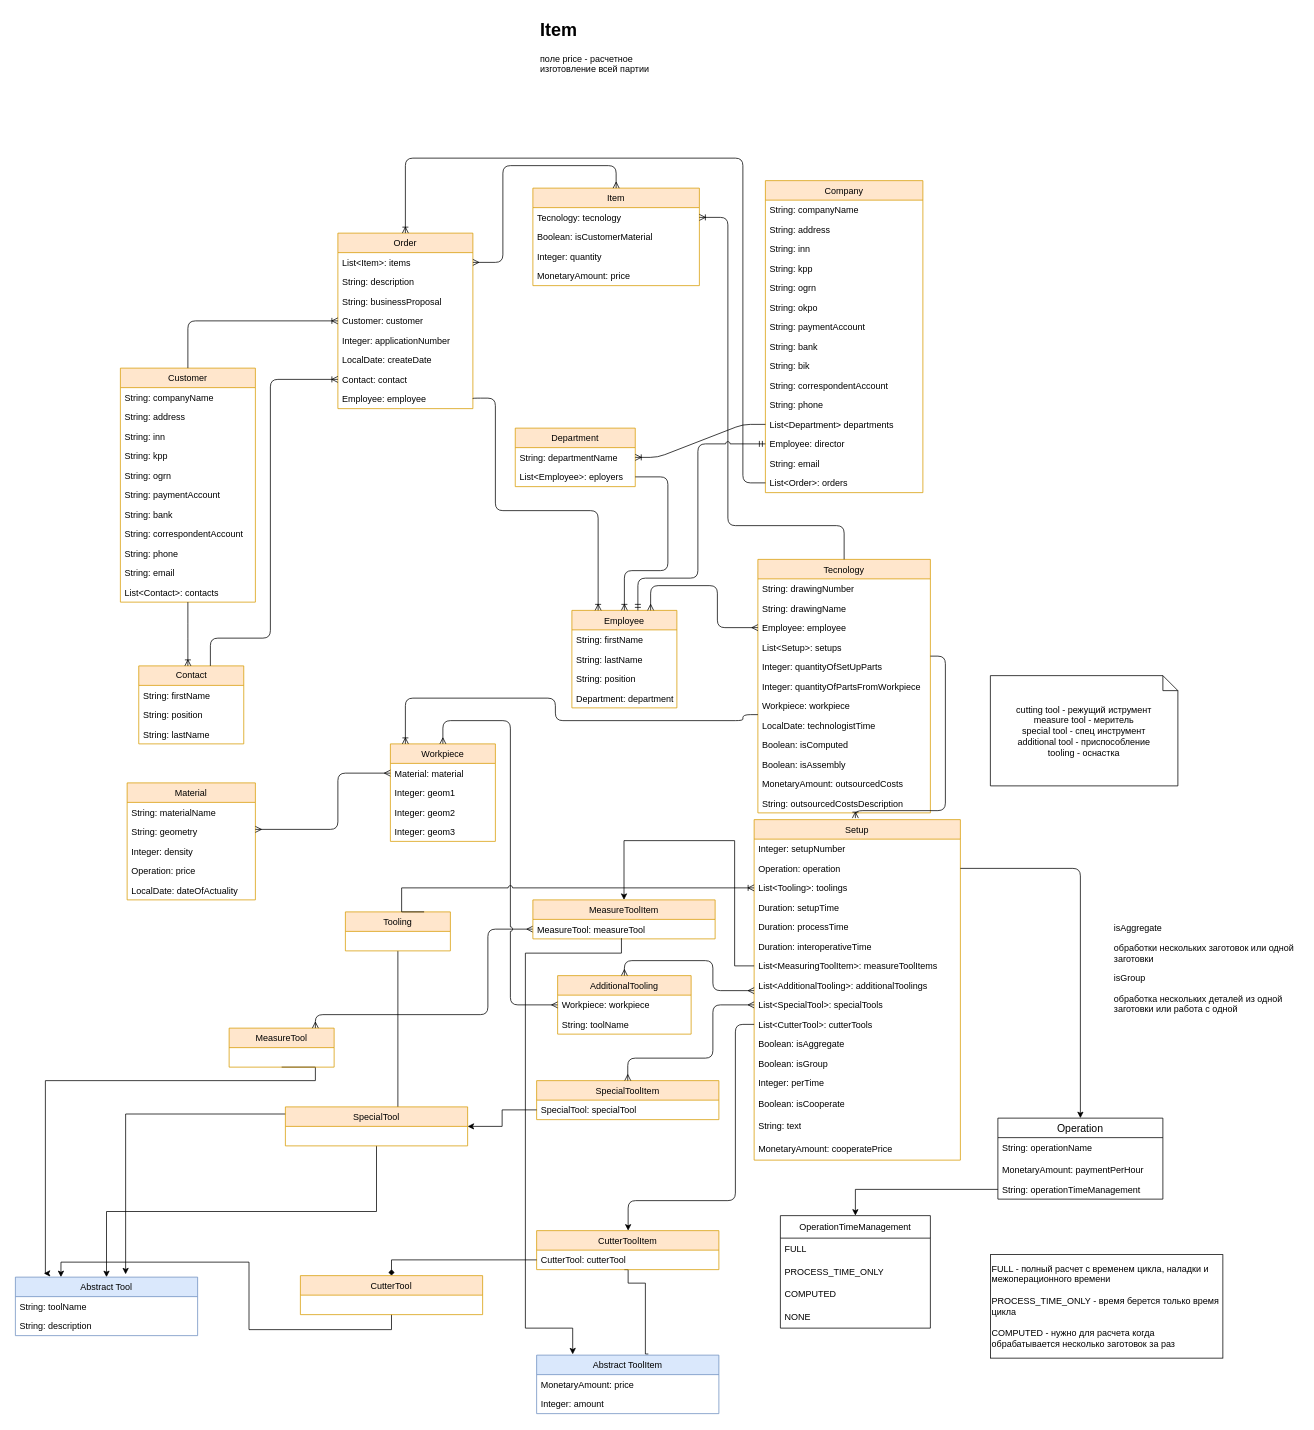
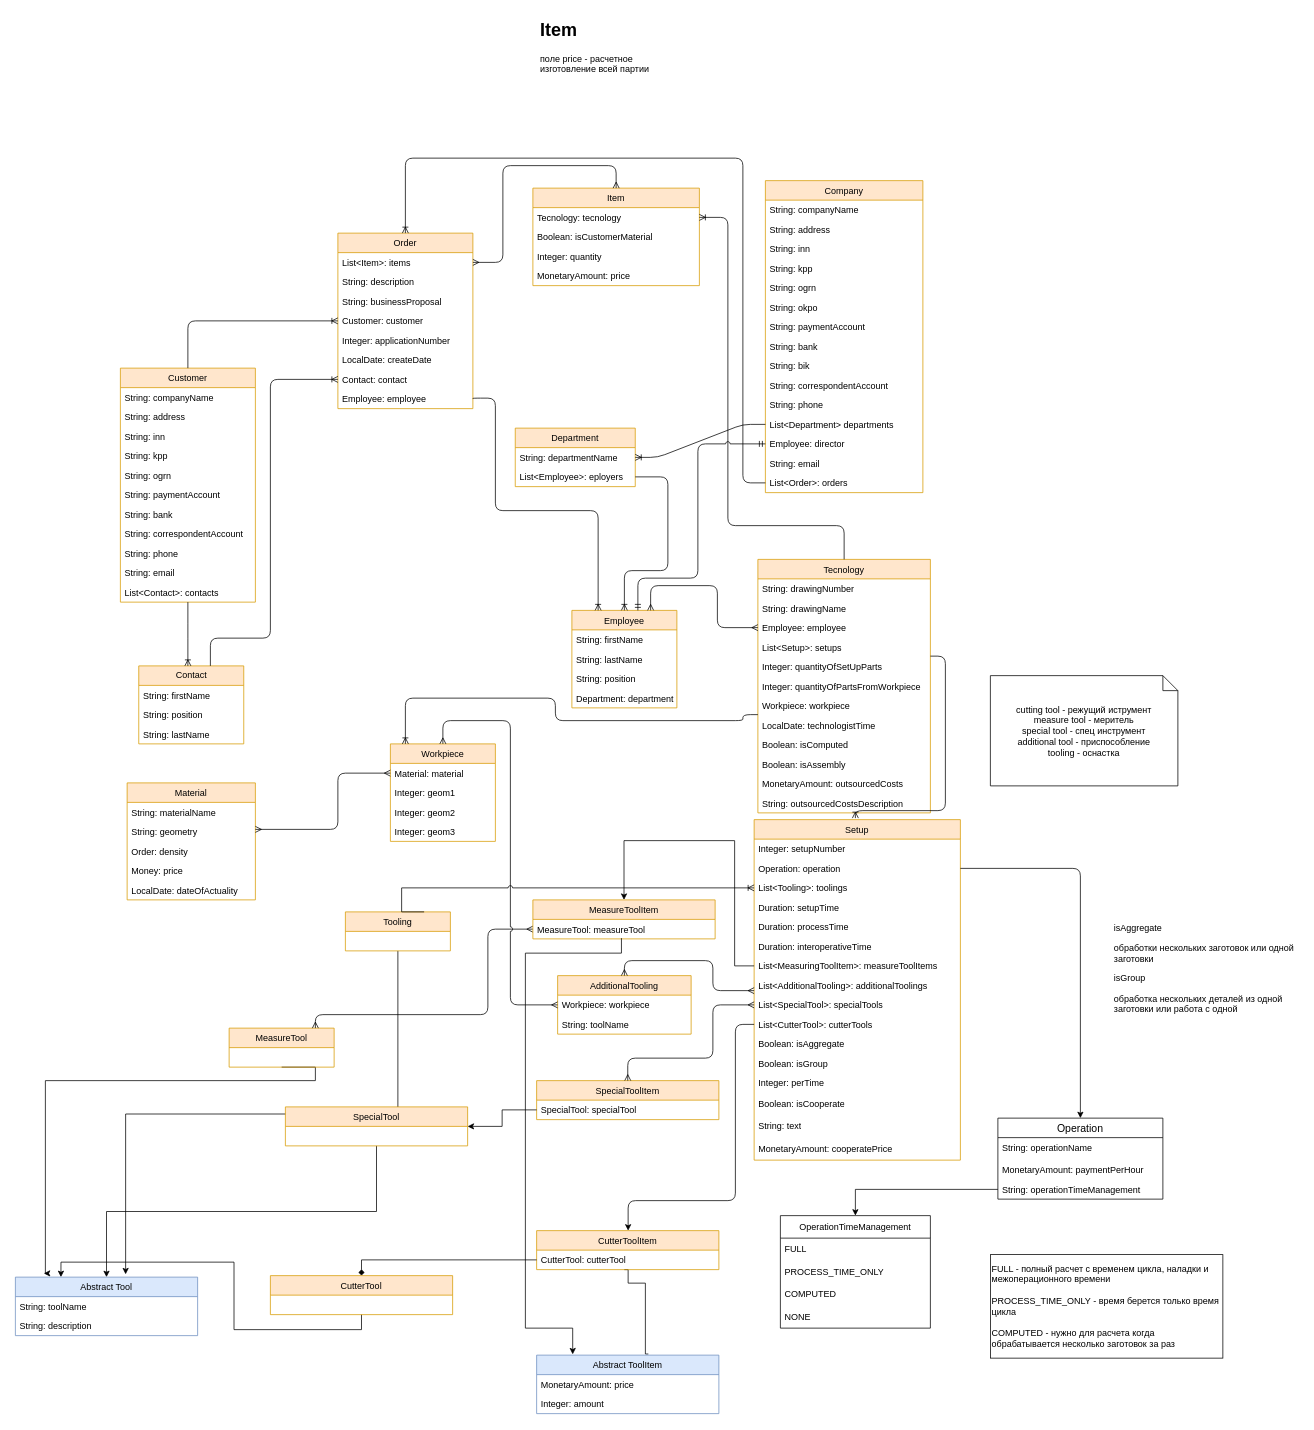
(168, 851) -> (163, 851)
(167, 871) -> (158, 871)
(392, 1295) -> (362, 1295)
